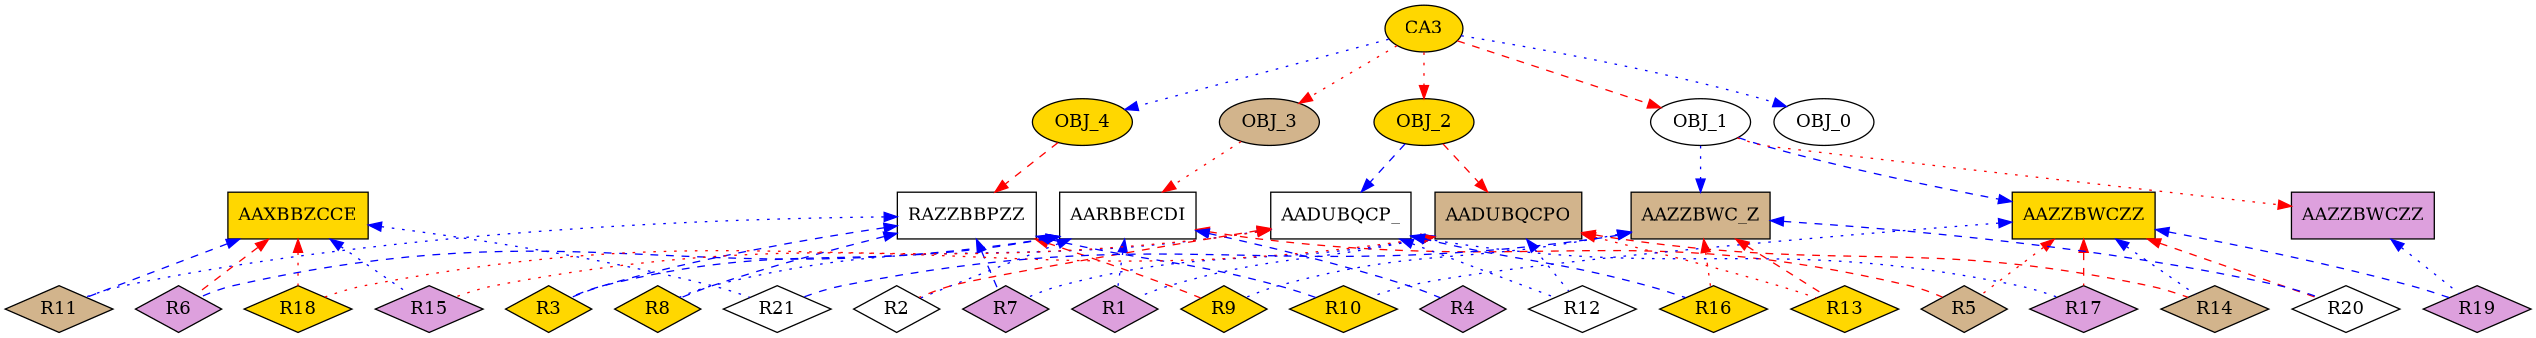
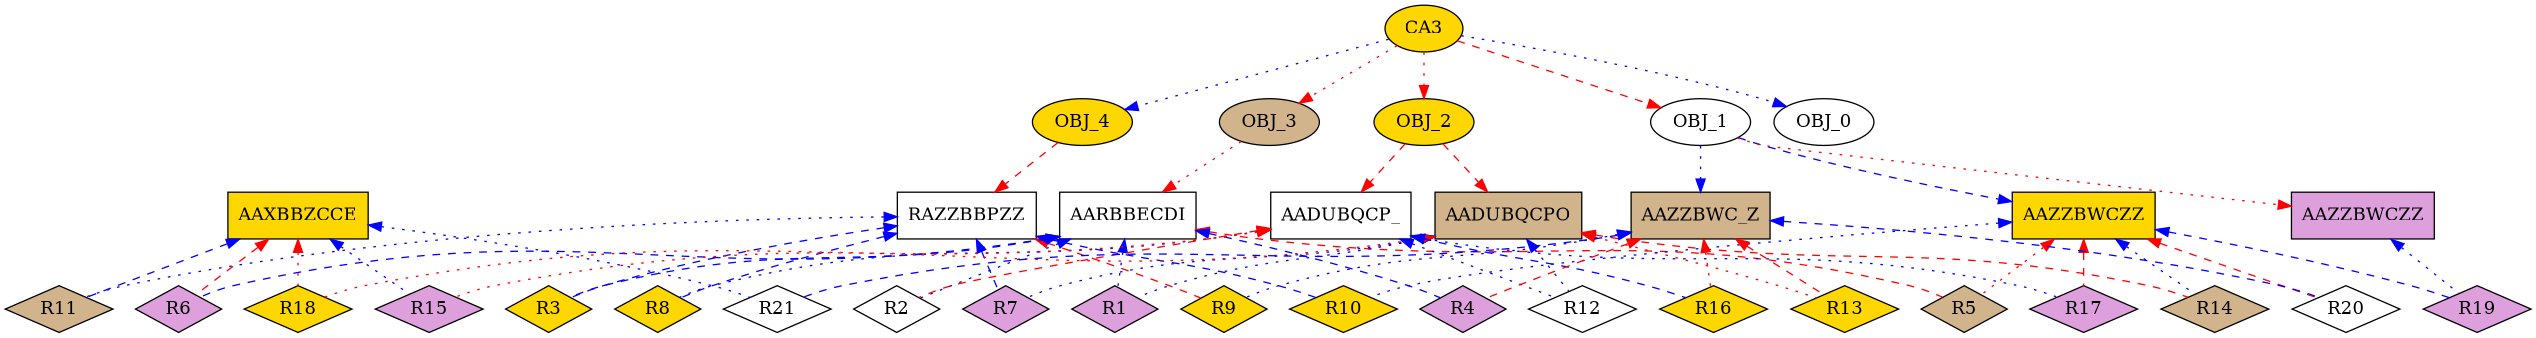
(1388, 163) -> (1388, 163)
none -> (1543, 276)
